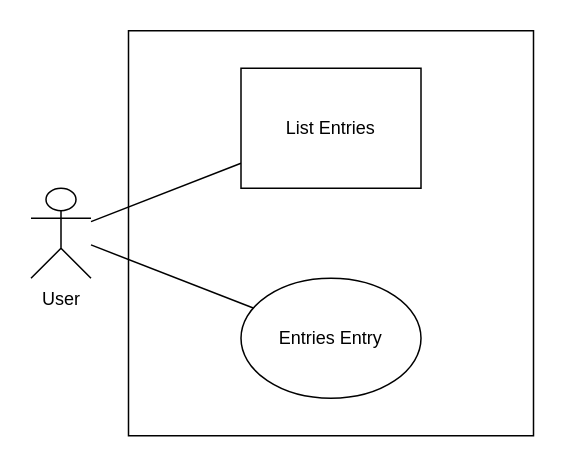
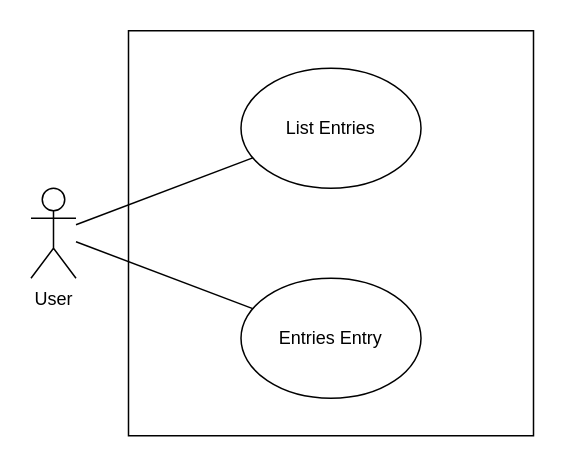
(331, 128) -> (331, 128)
(61, 233) -> (53, 233)
